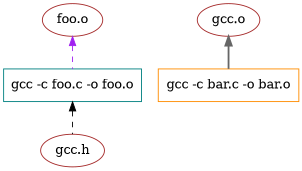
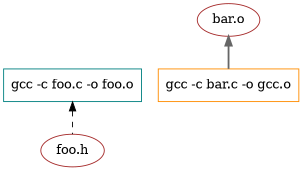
(73, 20) -> none
(229, 20) -> (229, 20)
(229, 85) -> (229, 85)
(73, 151) -> (73, 151)
